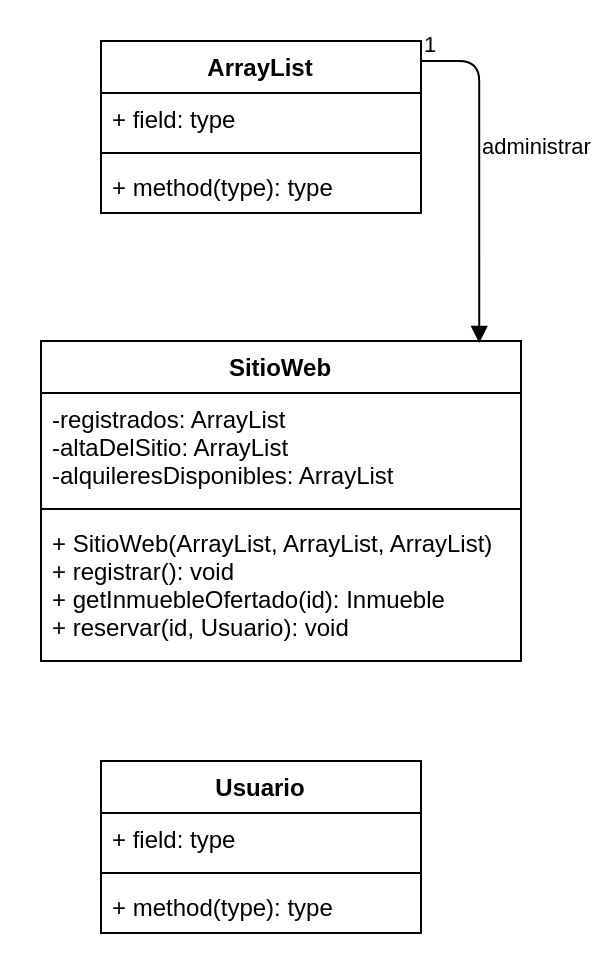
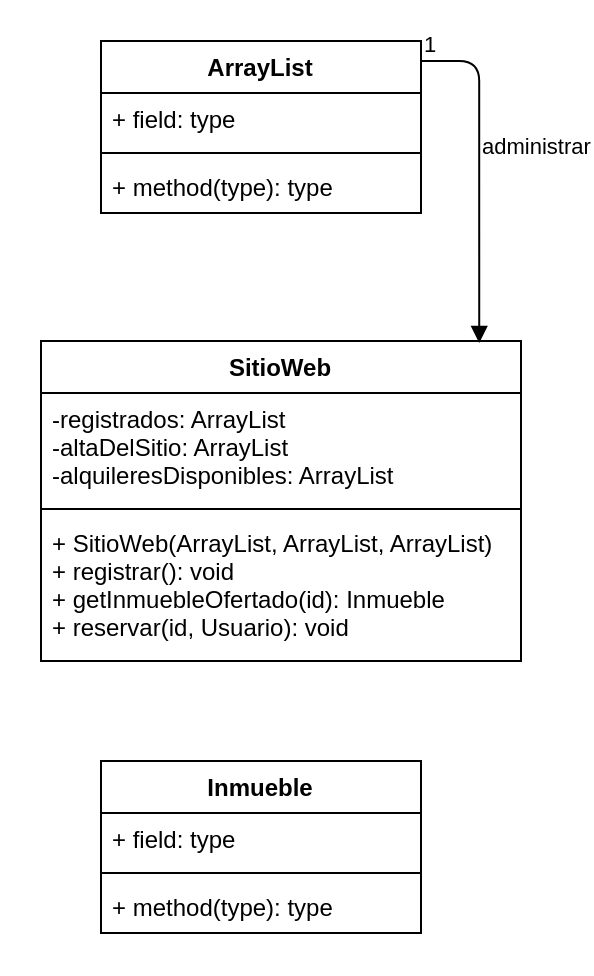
(260, 788) -> (260, 788)
